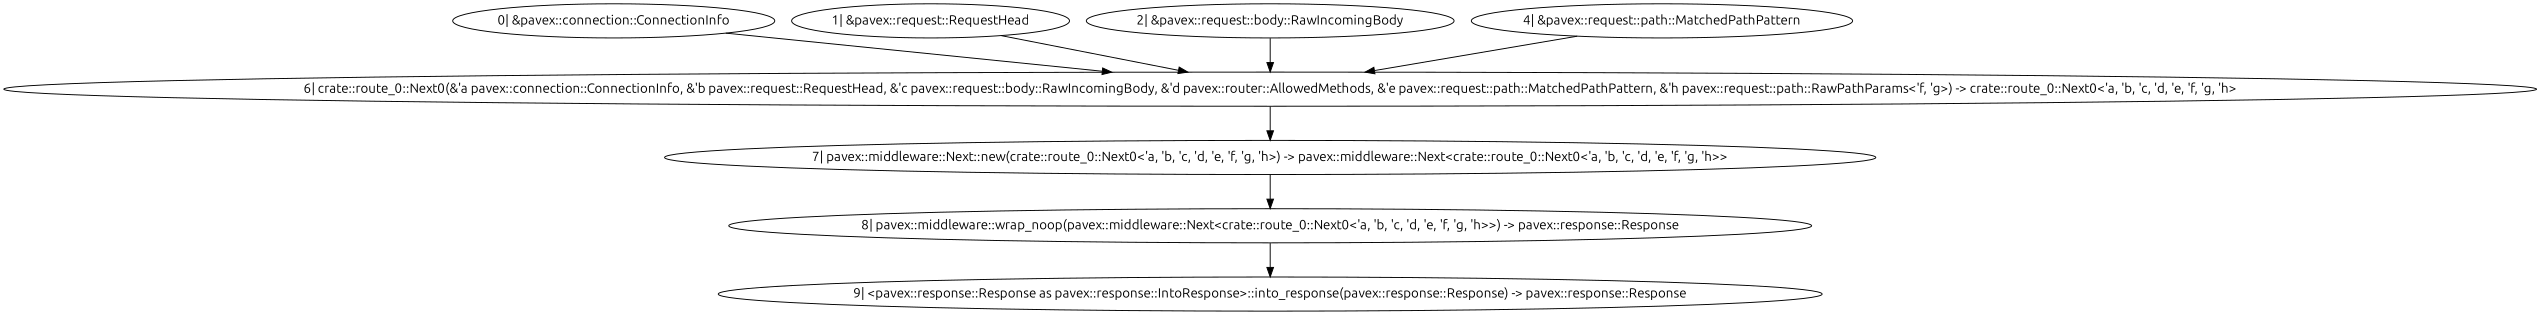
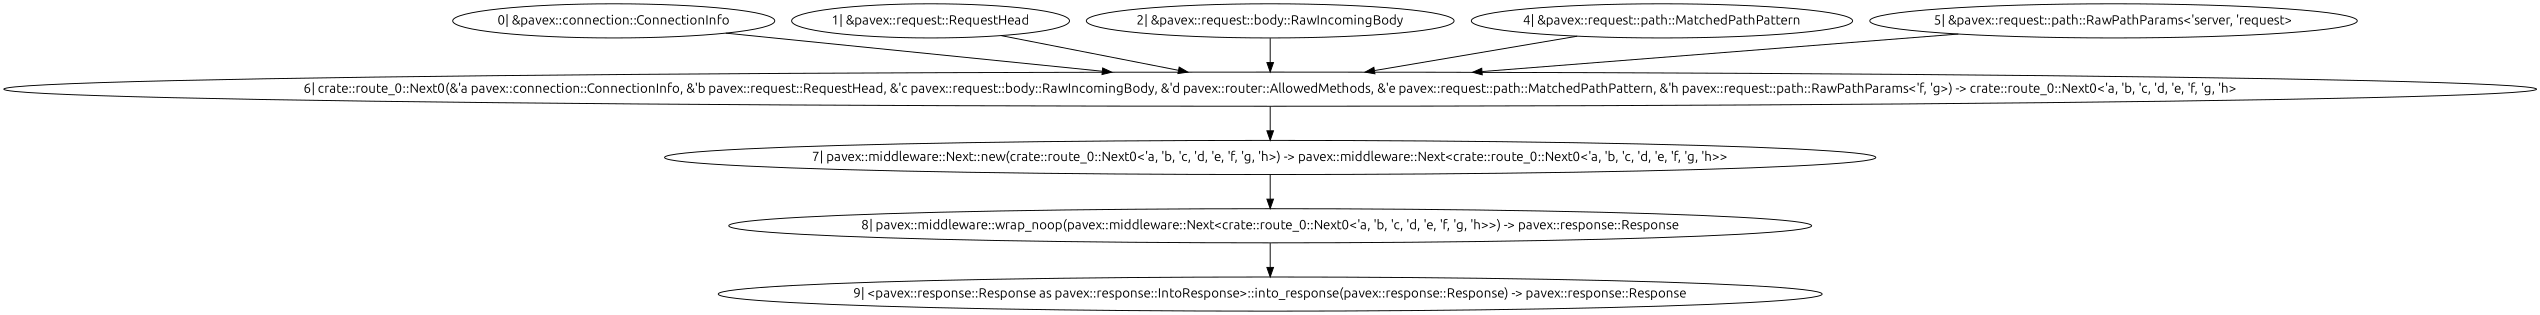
none -> (2114, 21)
